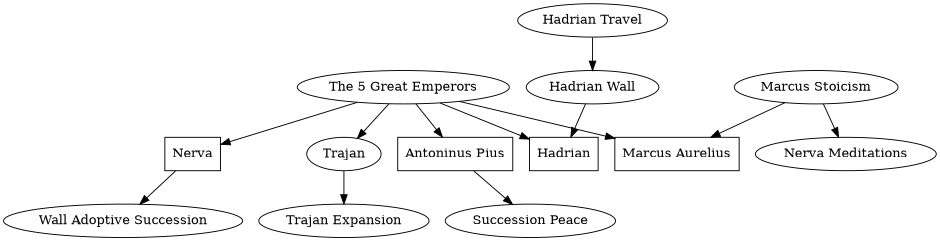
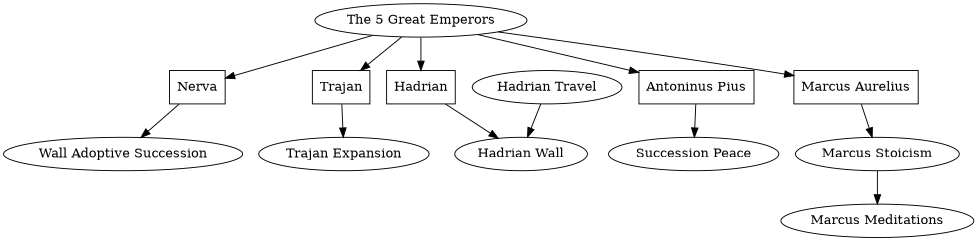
(580, 116) -> (468, 119)
(752, 118) -> (865, 116)
(344, 154) -> (341, 87)
(846, 154) -> (877, 221)
